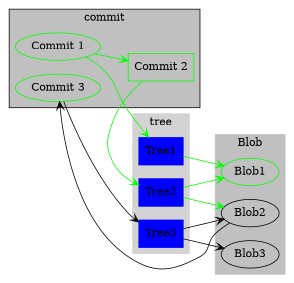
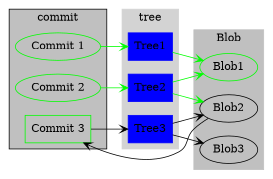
(107, 57) -> none
(161, 67) -> (58, 88)
(58, 88) -> (58, 129)
